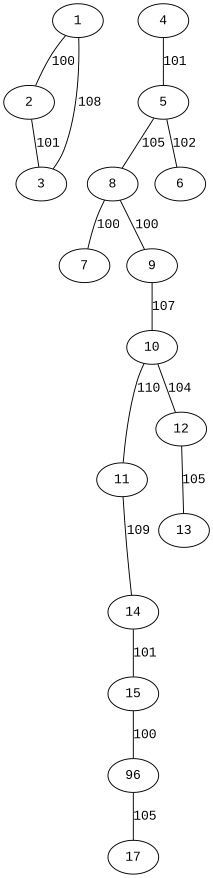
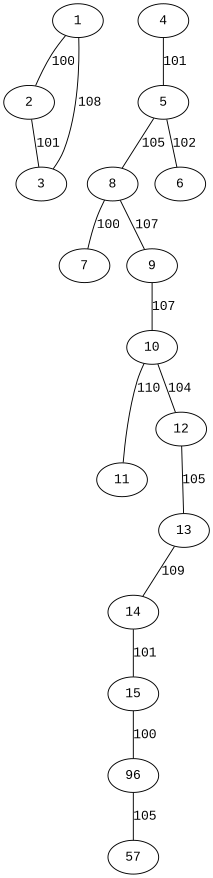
(147, 225) -> (147, 225)
(127, 546) -> (159, 571)
(133, 857) -> (133, 857)
